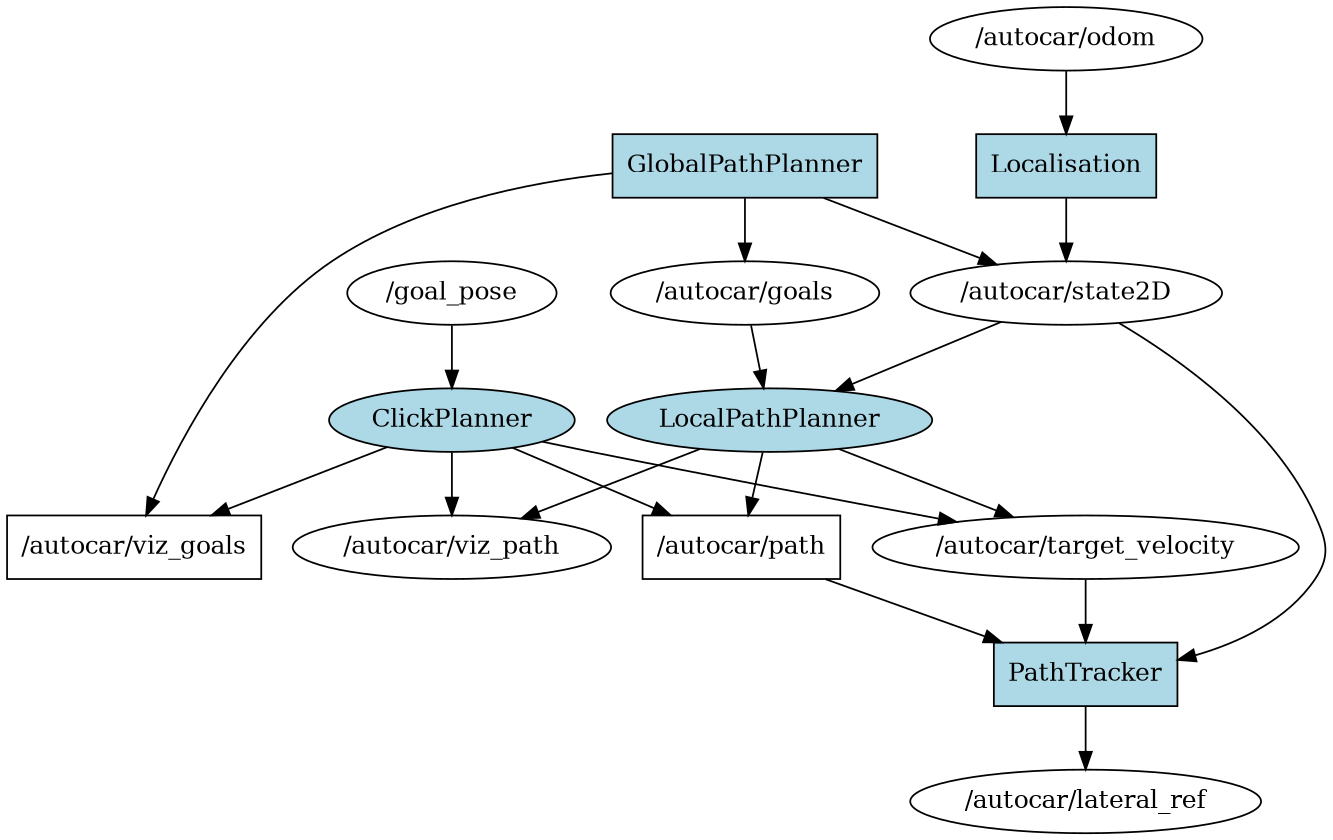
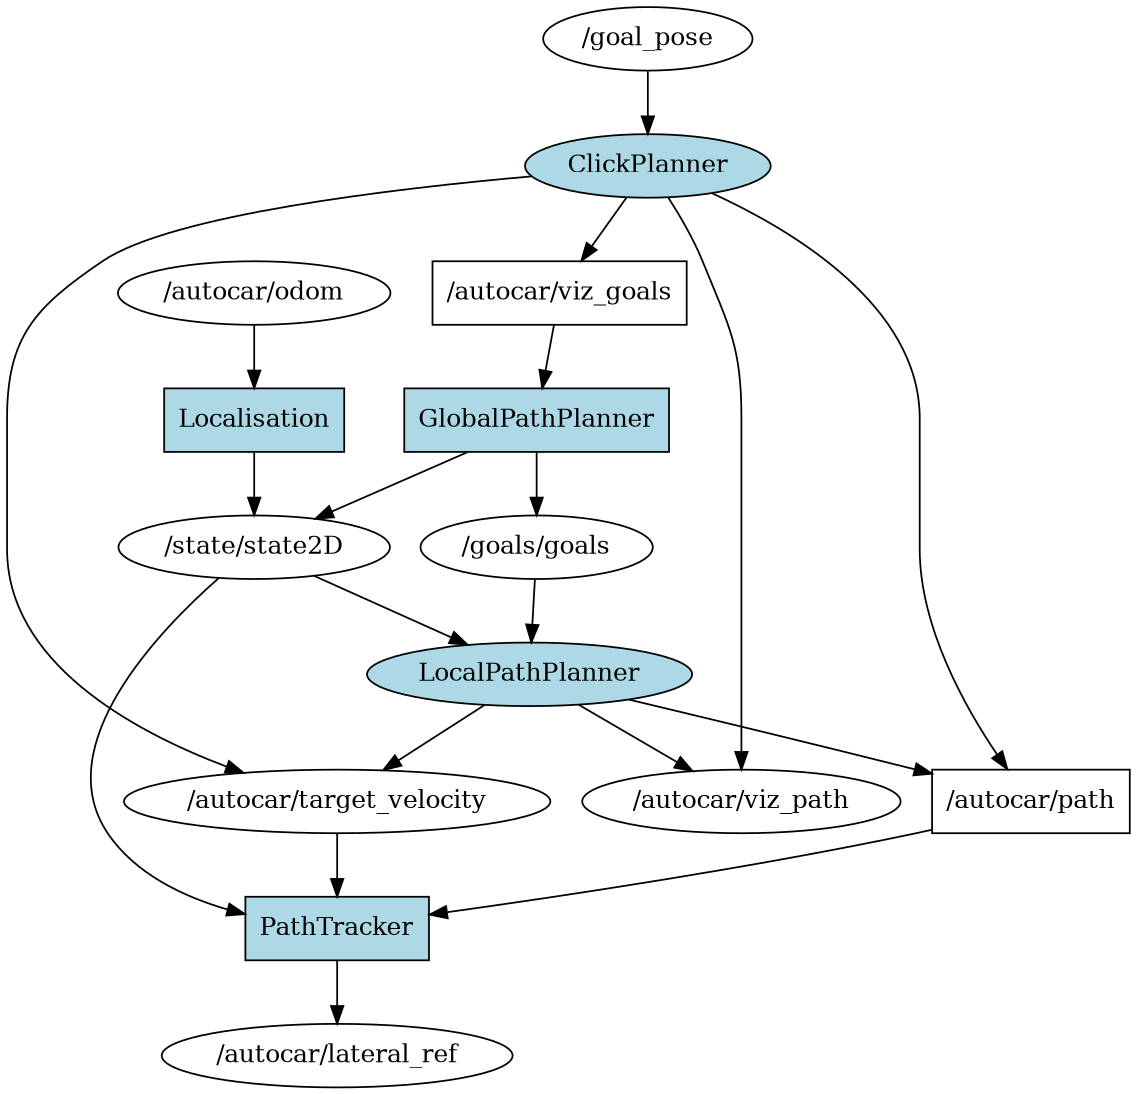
(330, 262) -> (550, 348)
(745, 293) -> (537, 547)
(1066, 293) -> (254, 547)
